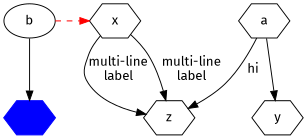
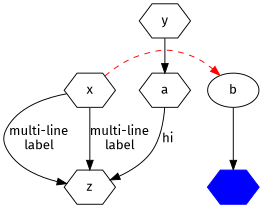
(68, 21) -> (158, 51)
(270, 65) -> (165, 56)
